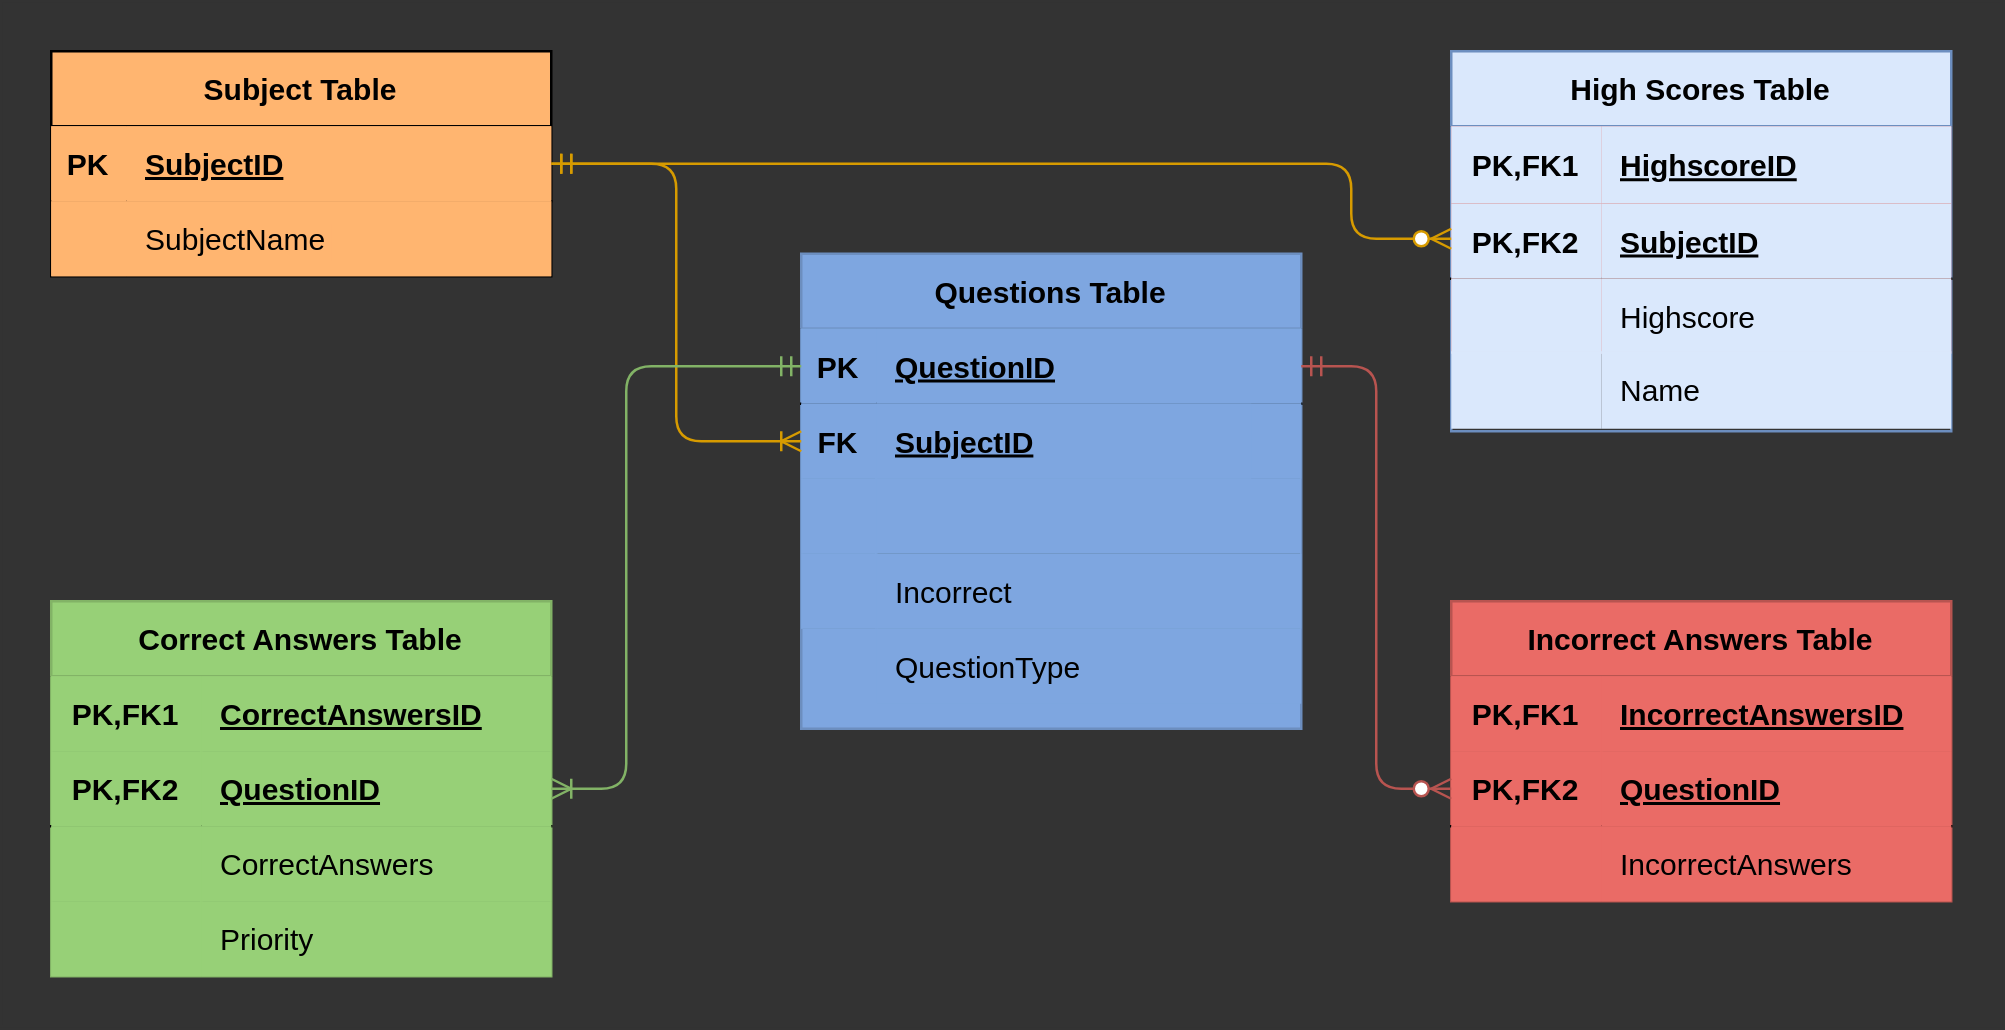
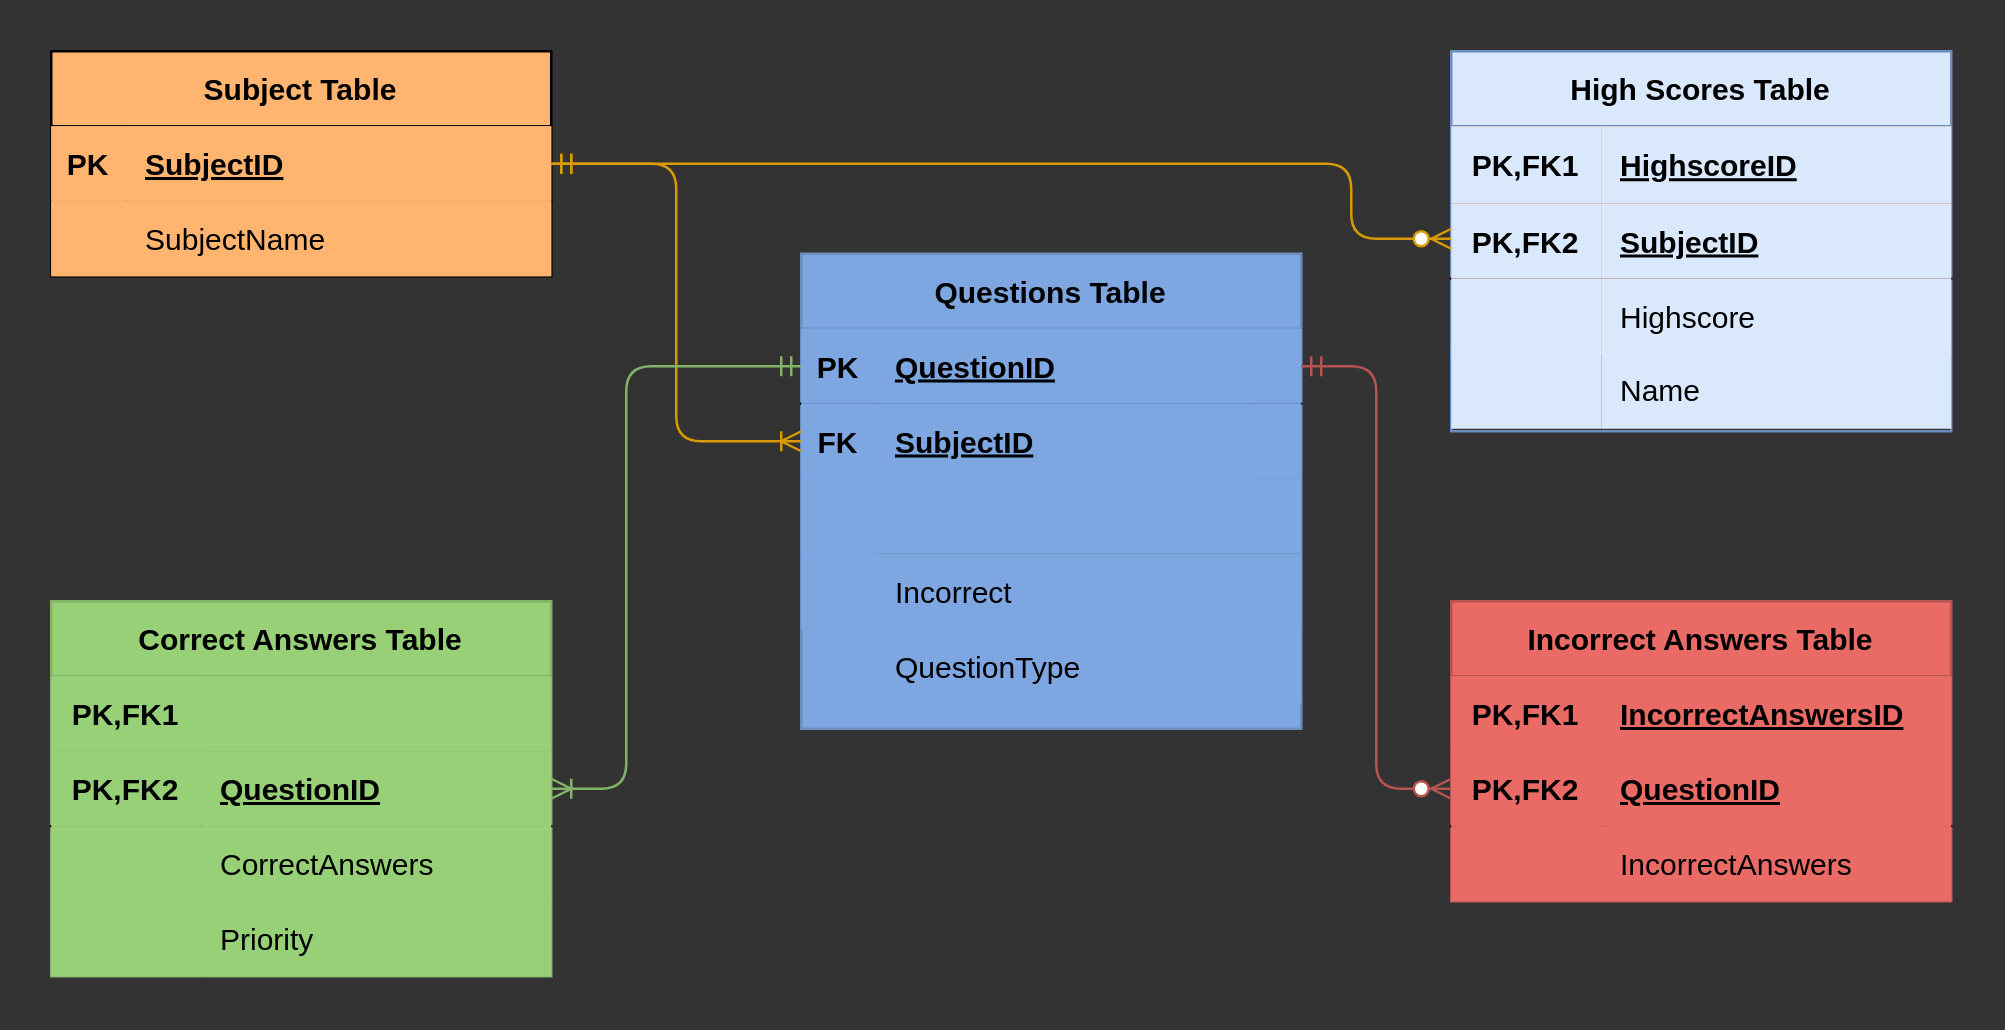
(376, 714) -> none
